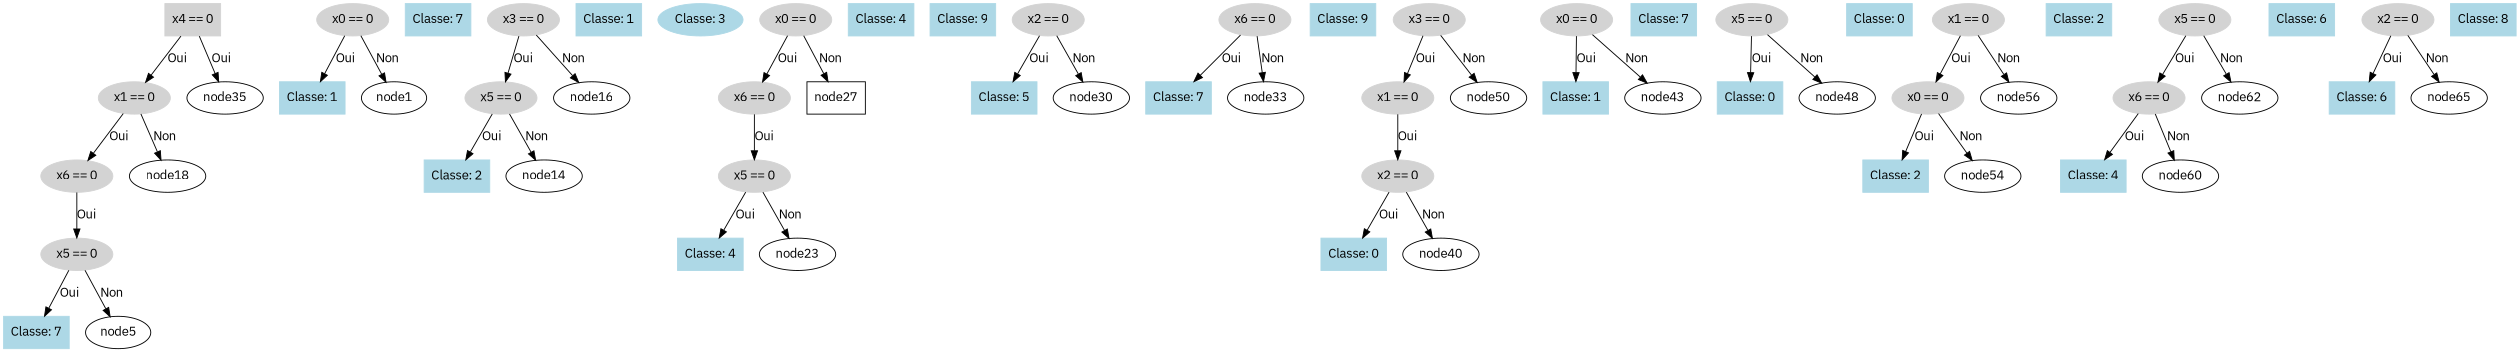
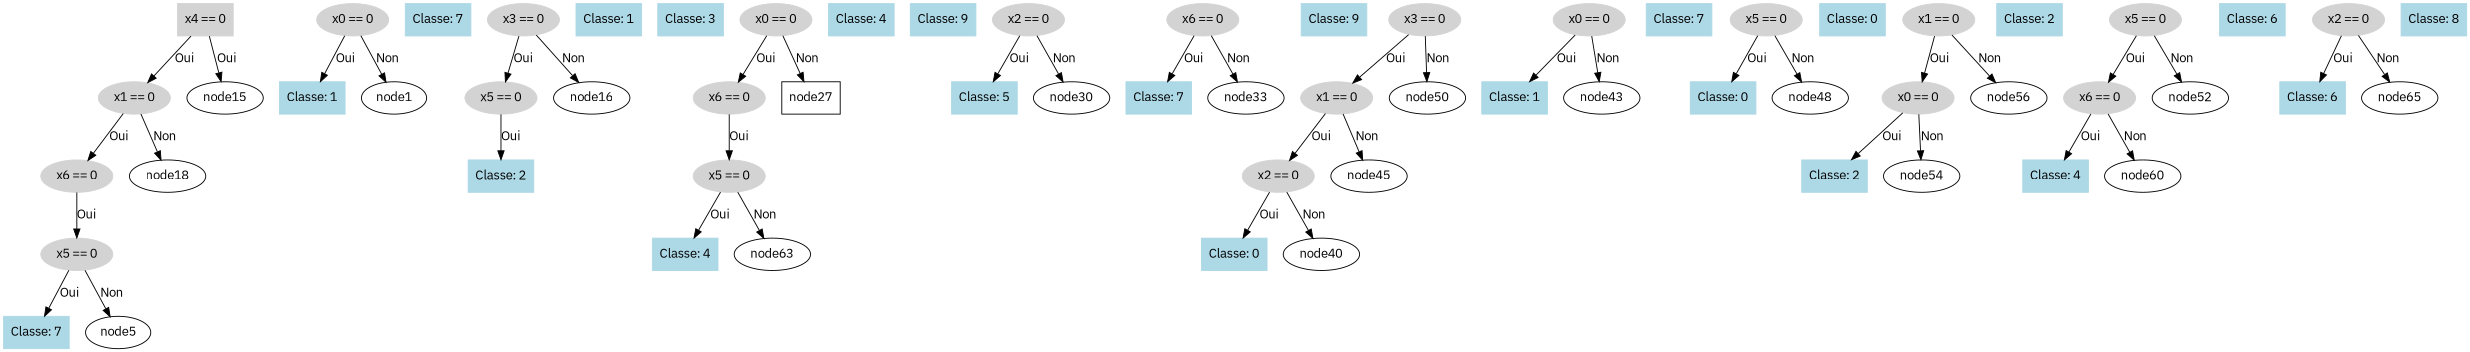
(700, 20) -> (691, 20)
(225, 98) -> (225, 98)
(2240, 98) -> (2190, 98)
(544, 176) -> none
none -> (1369, 176)
(798, 254) -> (772, 254)
